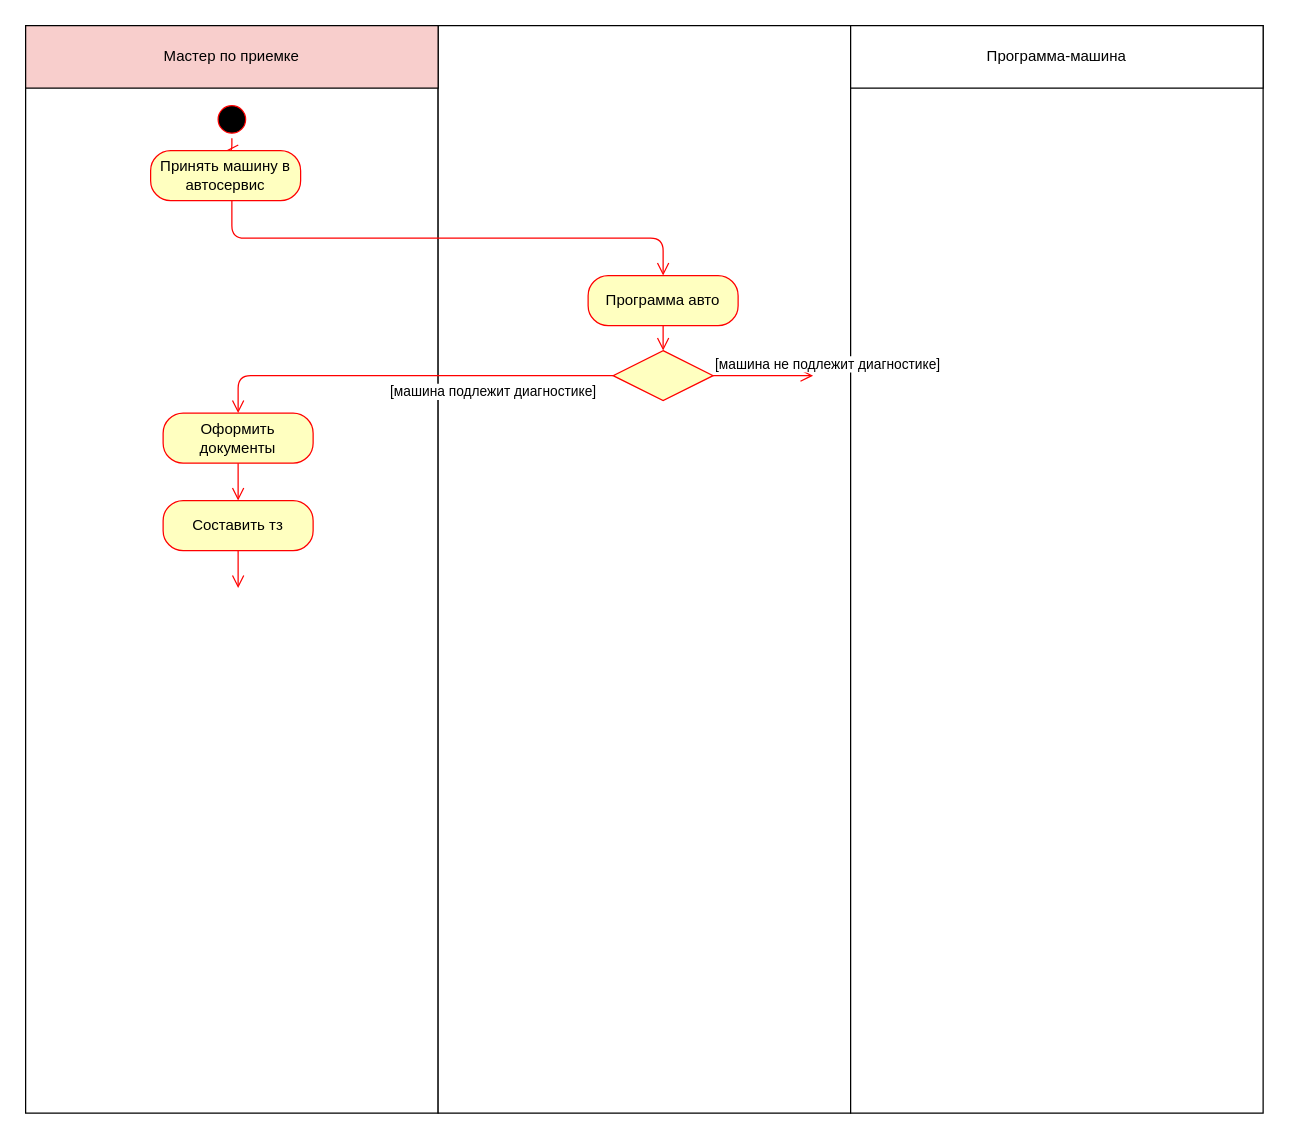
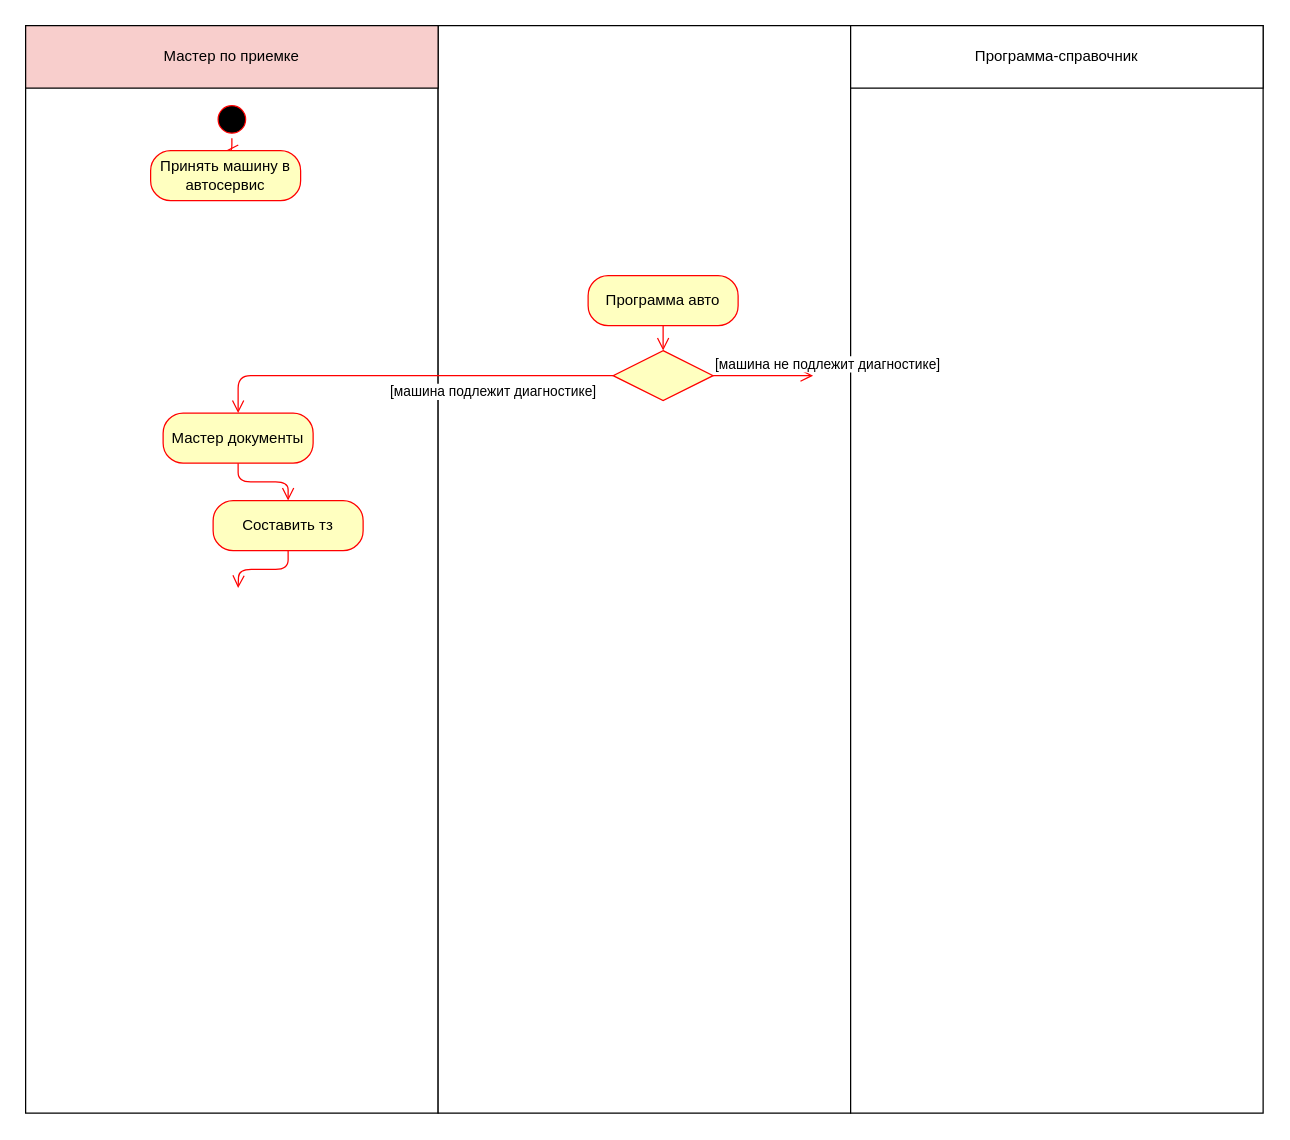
(1057, 57) -> (1057, 57)
(445, 238) -> none
(238, 438) -> (238, 438)
(238, 526) -> (288, 526)
